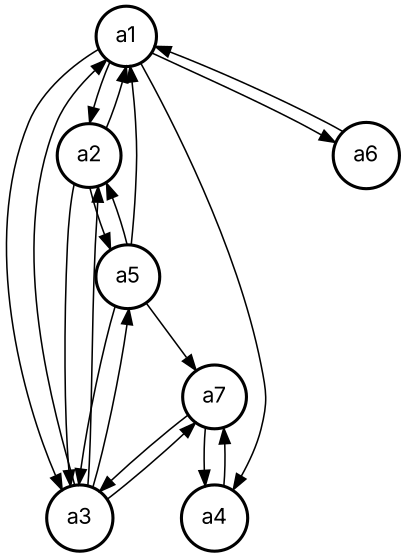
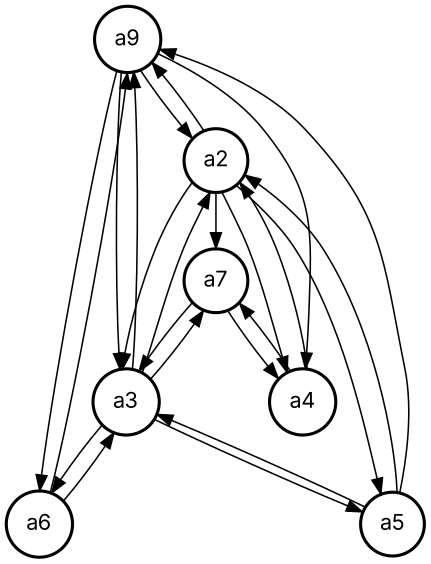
(126, 36) -> (128, 39)
none -> (257, 273)
none -> (287, 279)
(167, 331) -> (216, 213)
none -> (81, 452)
none -> (85, 474)
